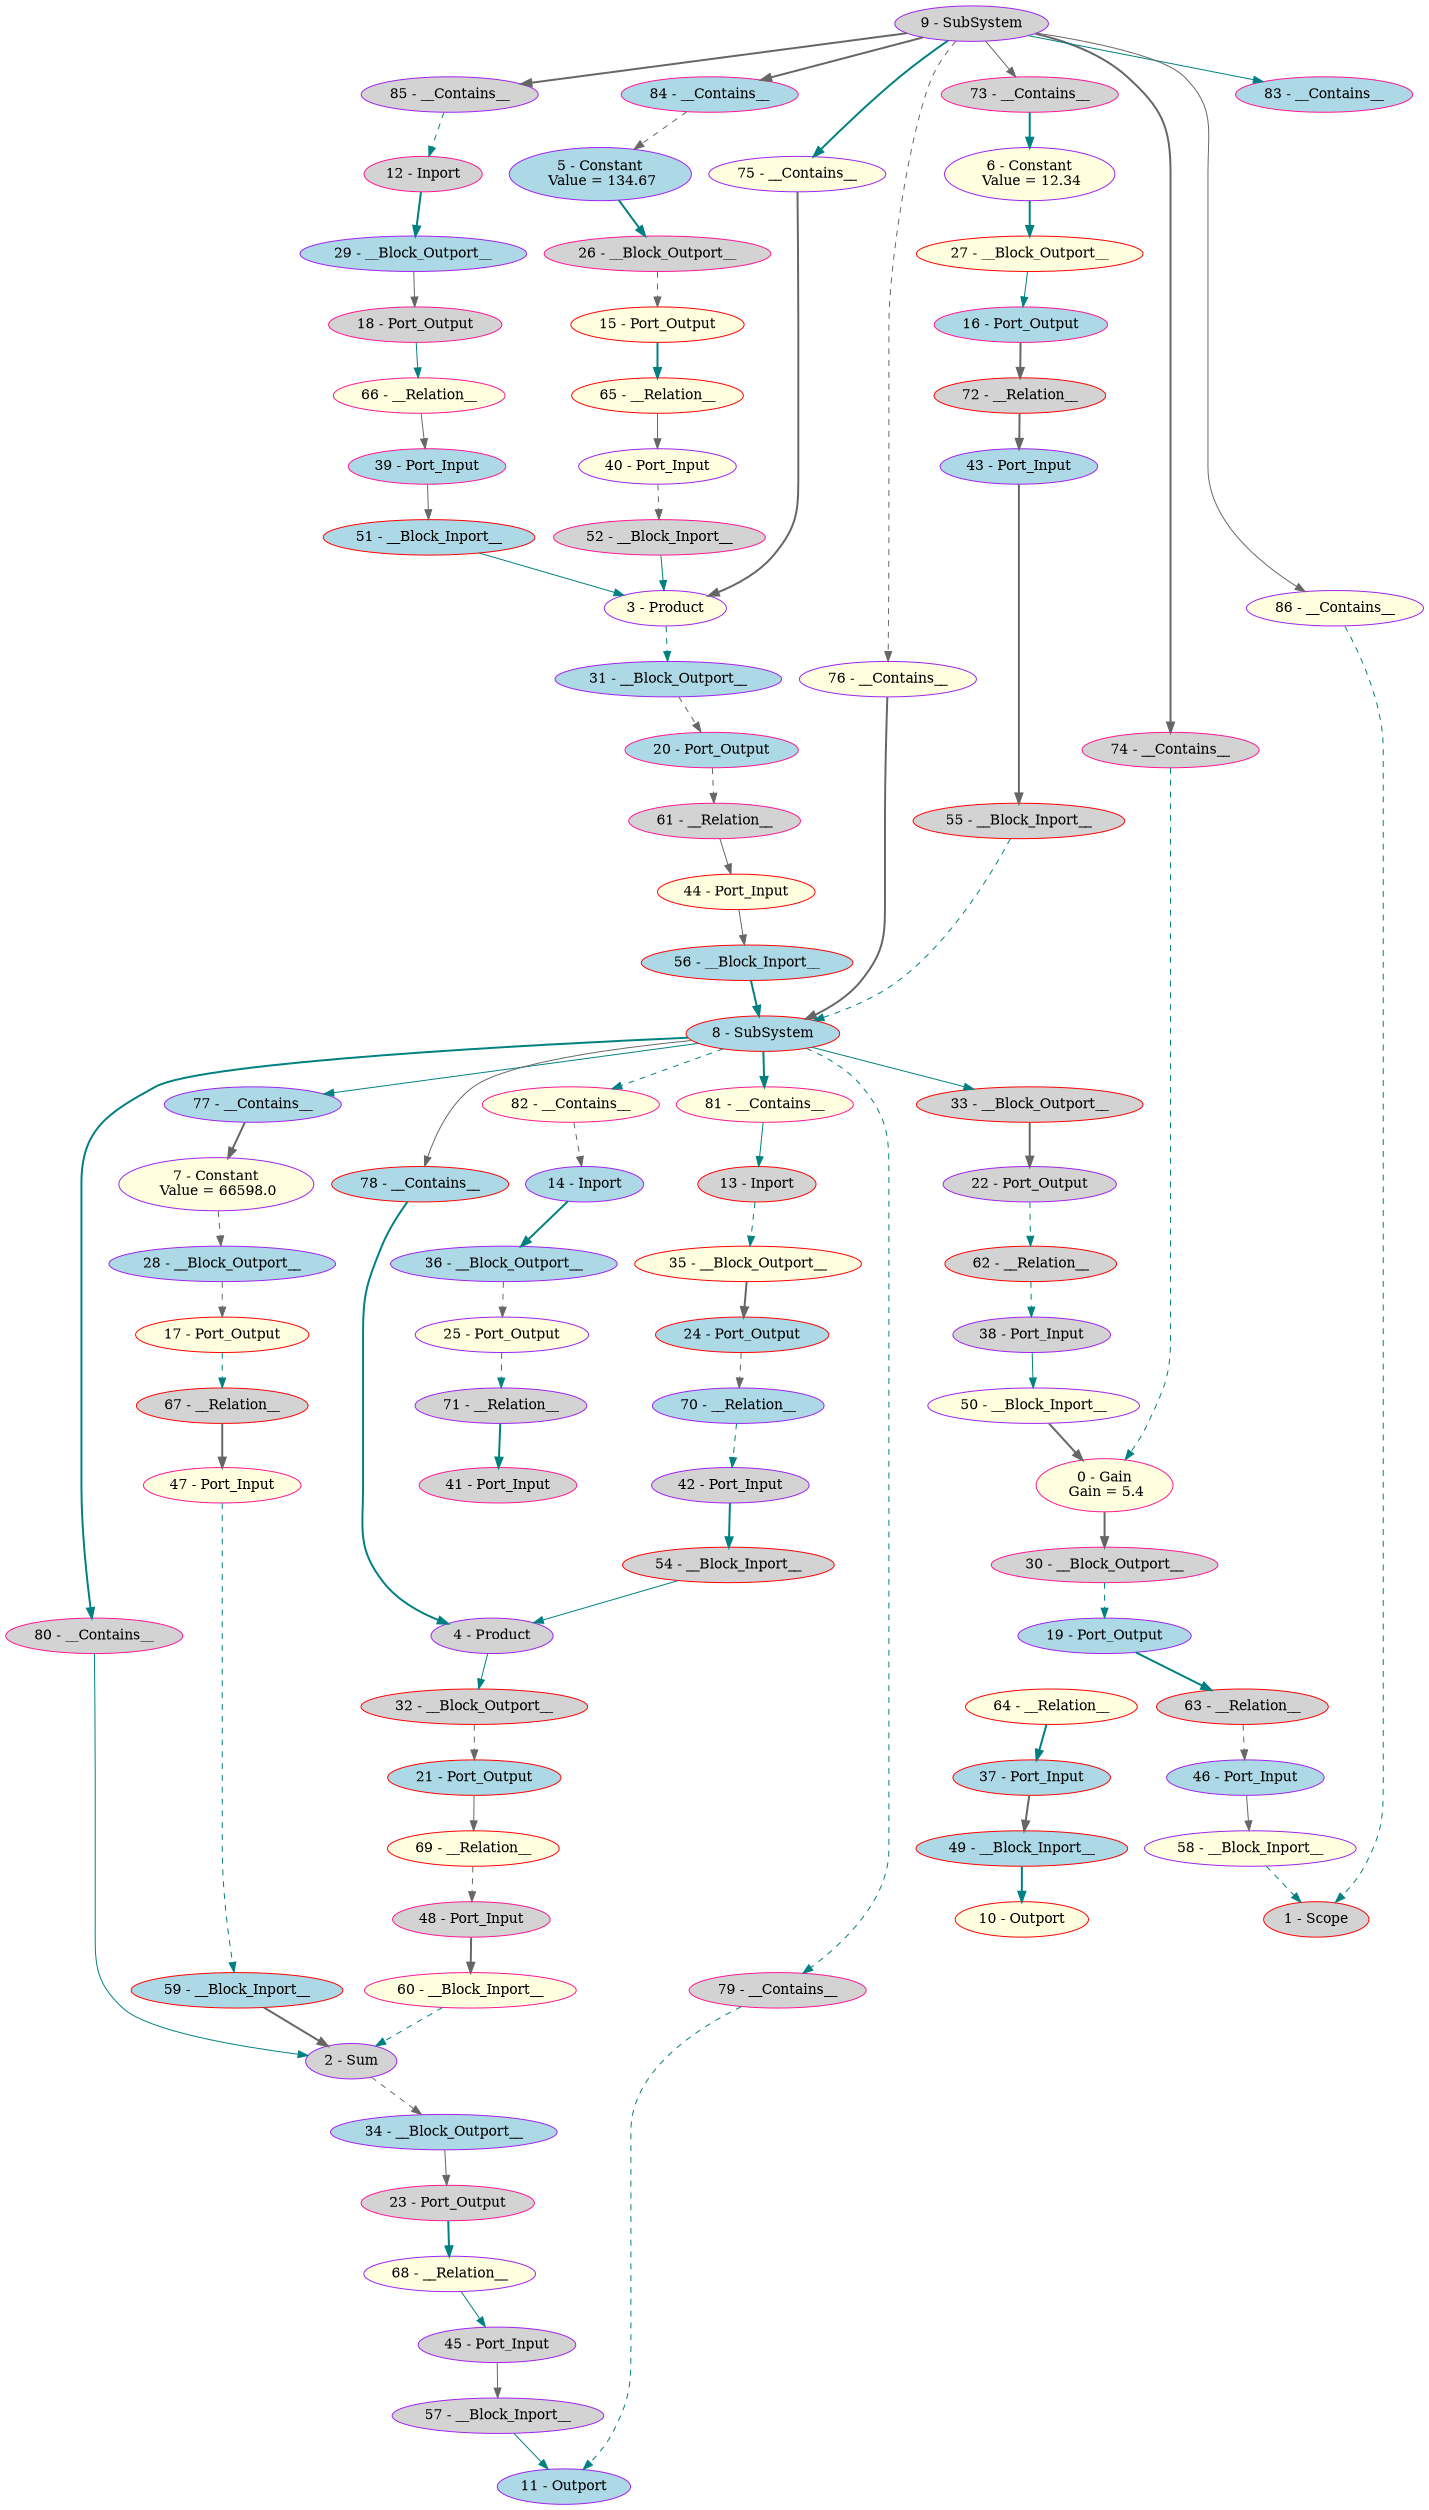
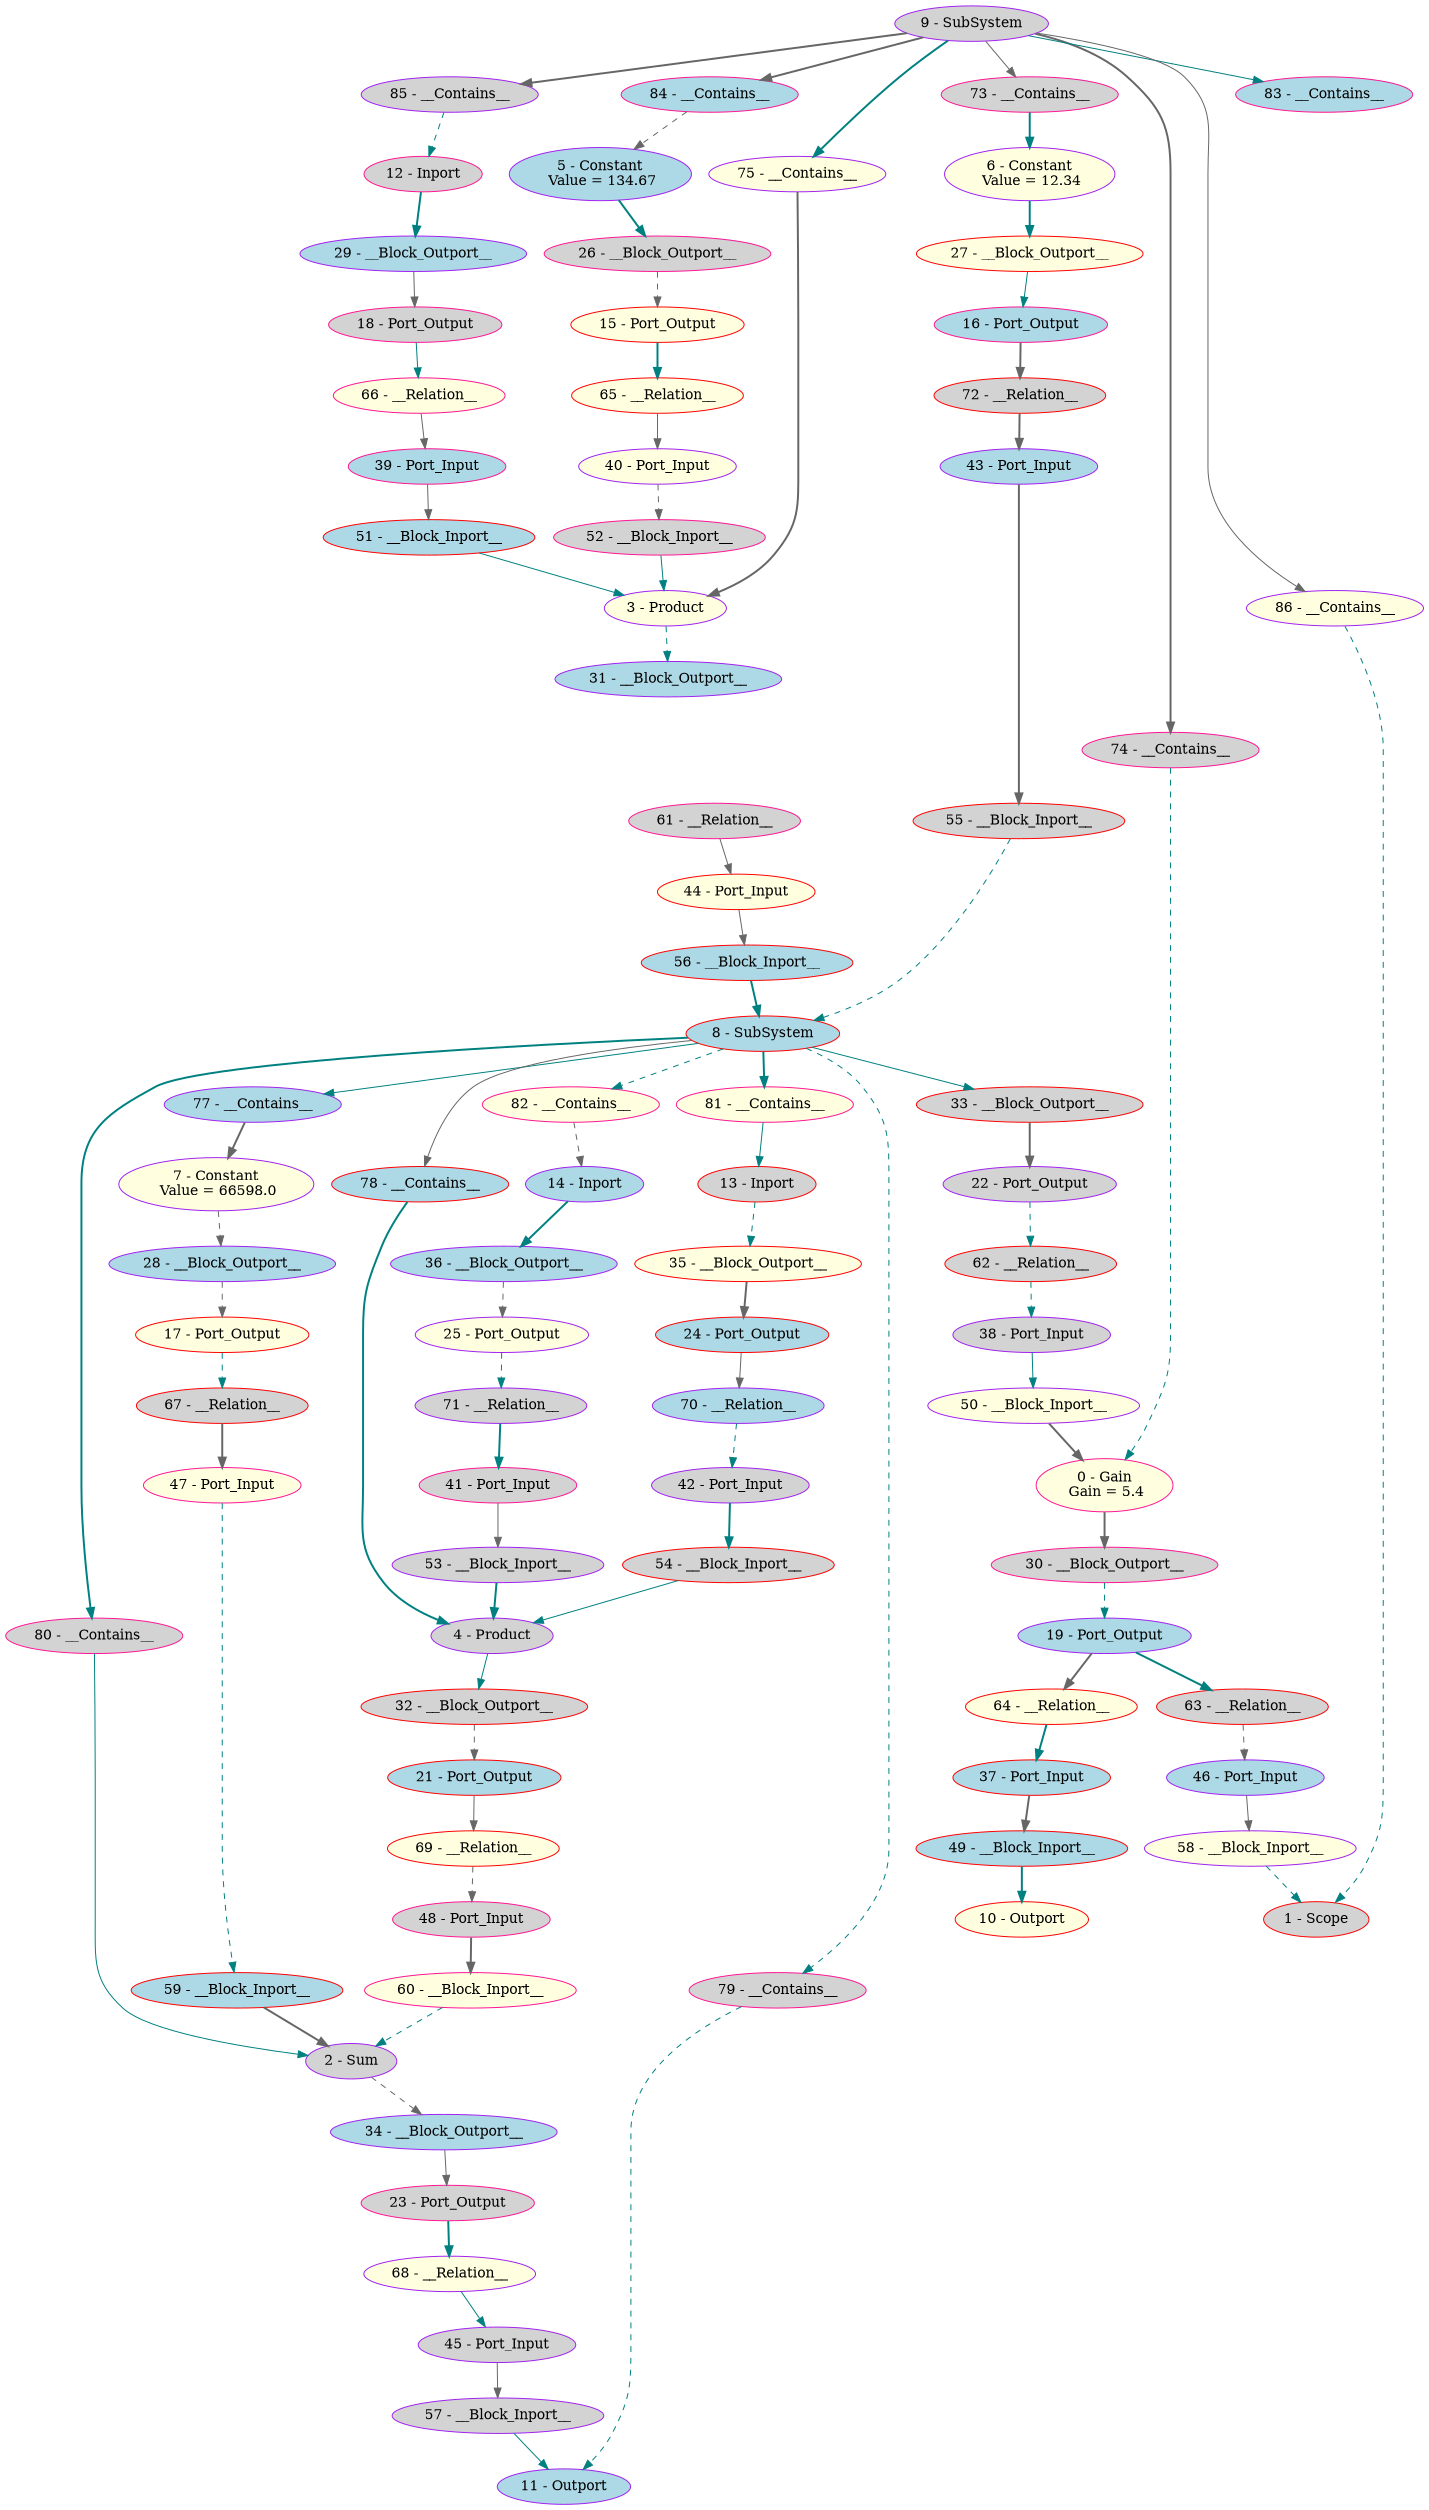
(888, 679) -> none
(712, 750) -> none
(740, 1365) -> (740, 1365)
none -> (498, 1565)
none -> (1081, 1667)
